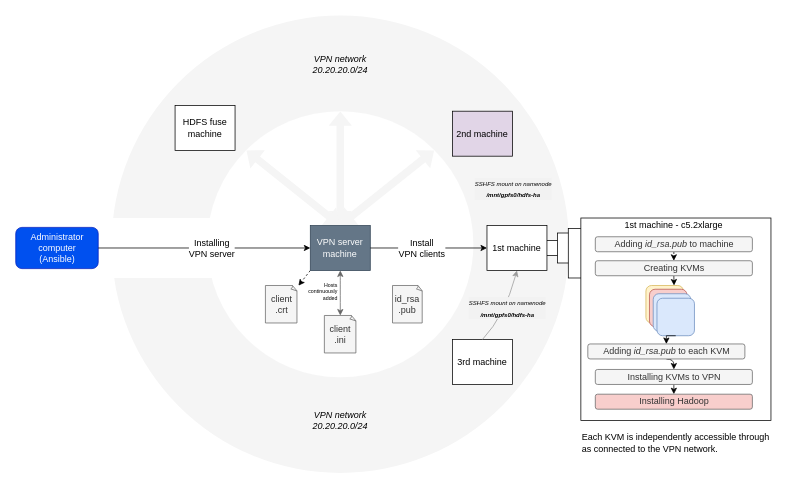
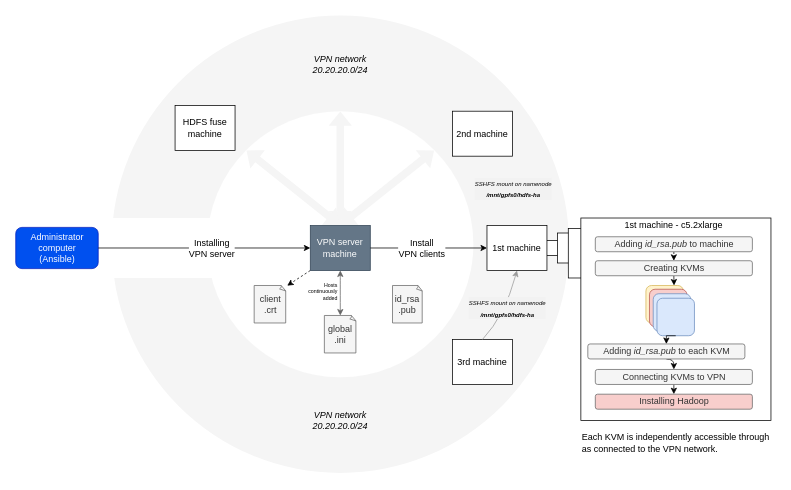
(483, 134) -> (483, 134)
(281, 304) -> (270, 304)
(341, 334) -> (341, 334)
(675, 377) -> (675, 377)
